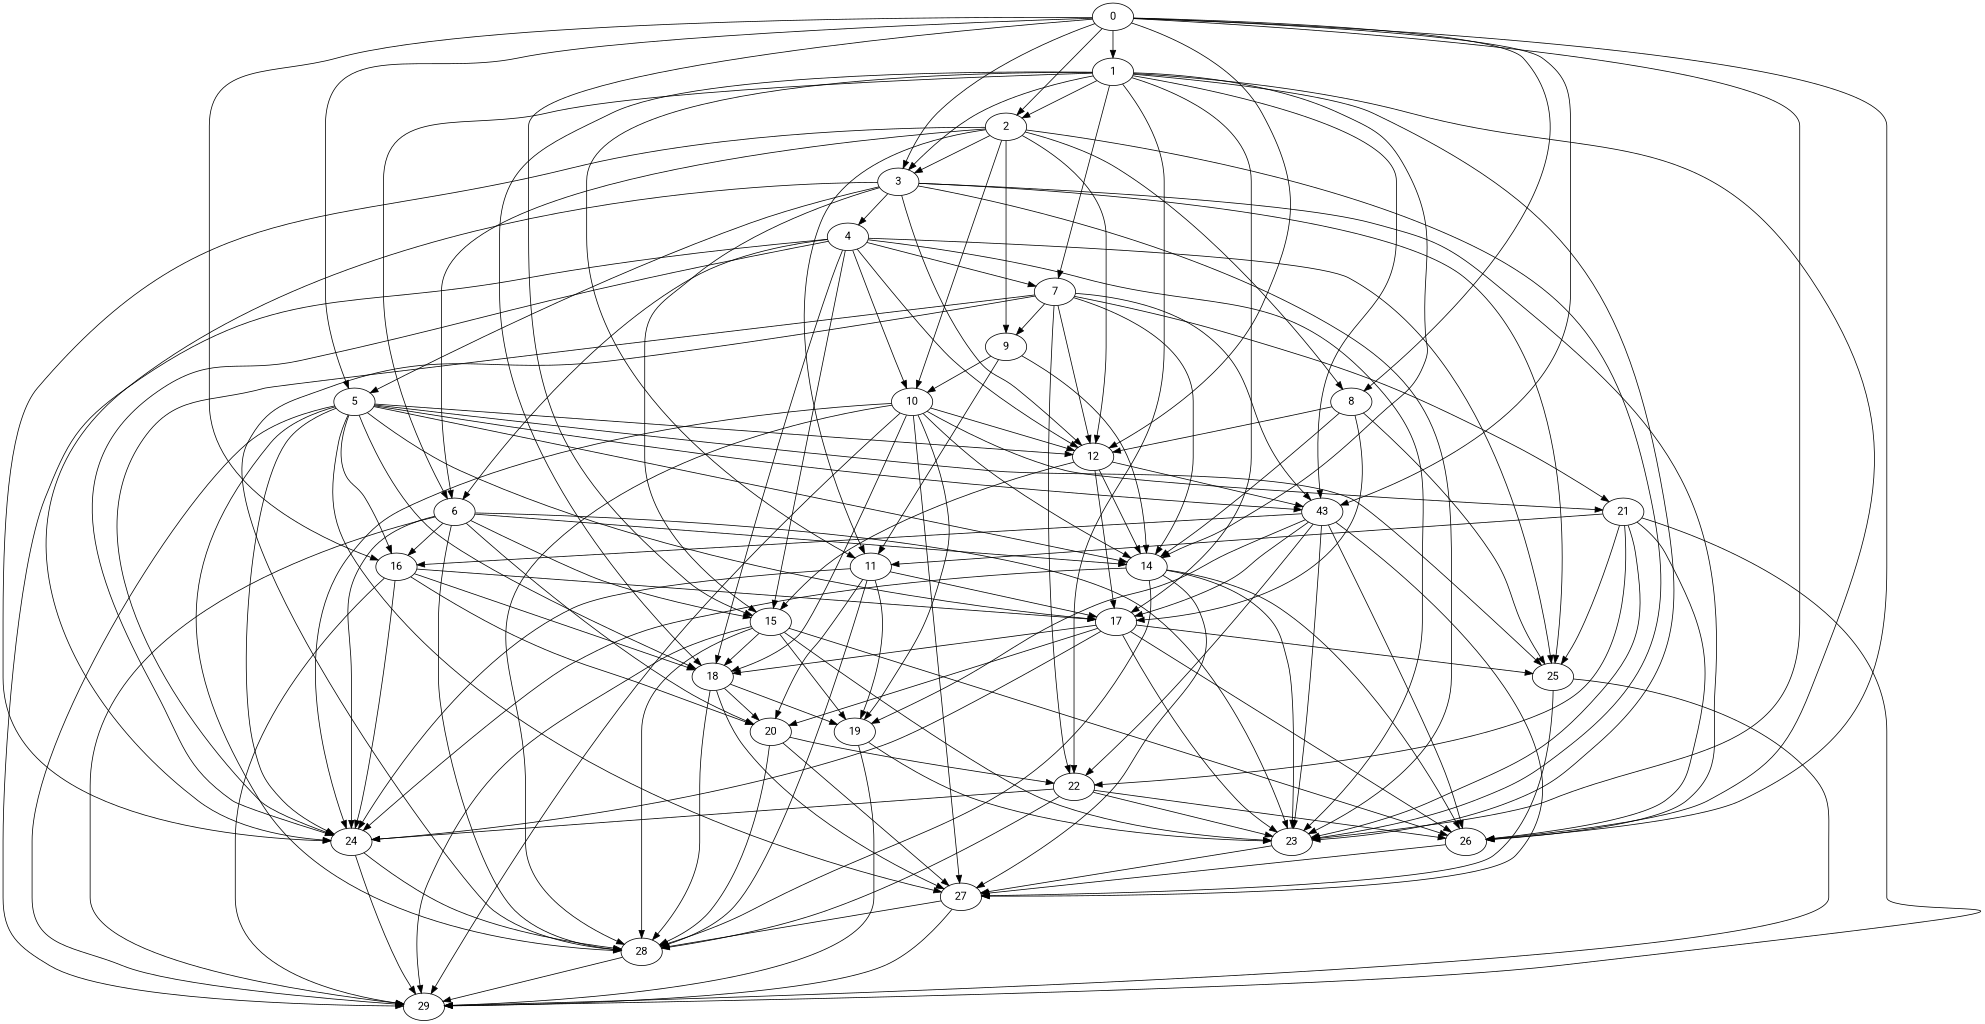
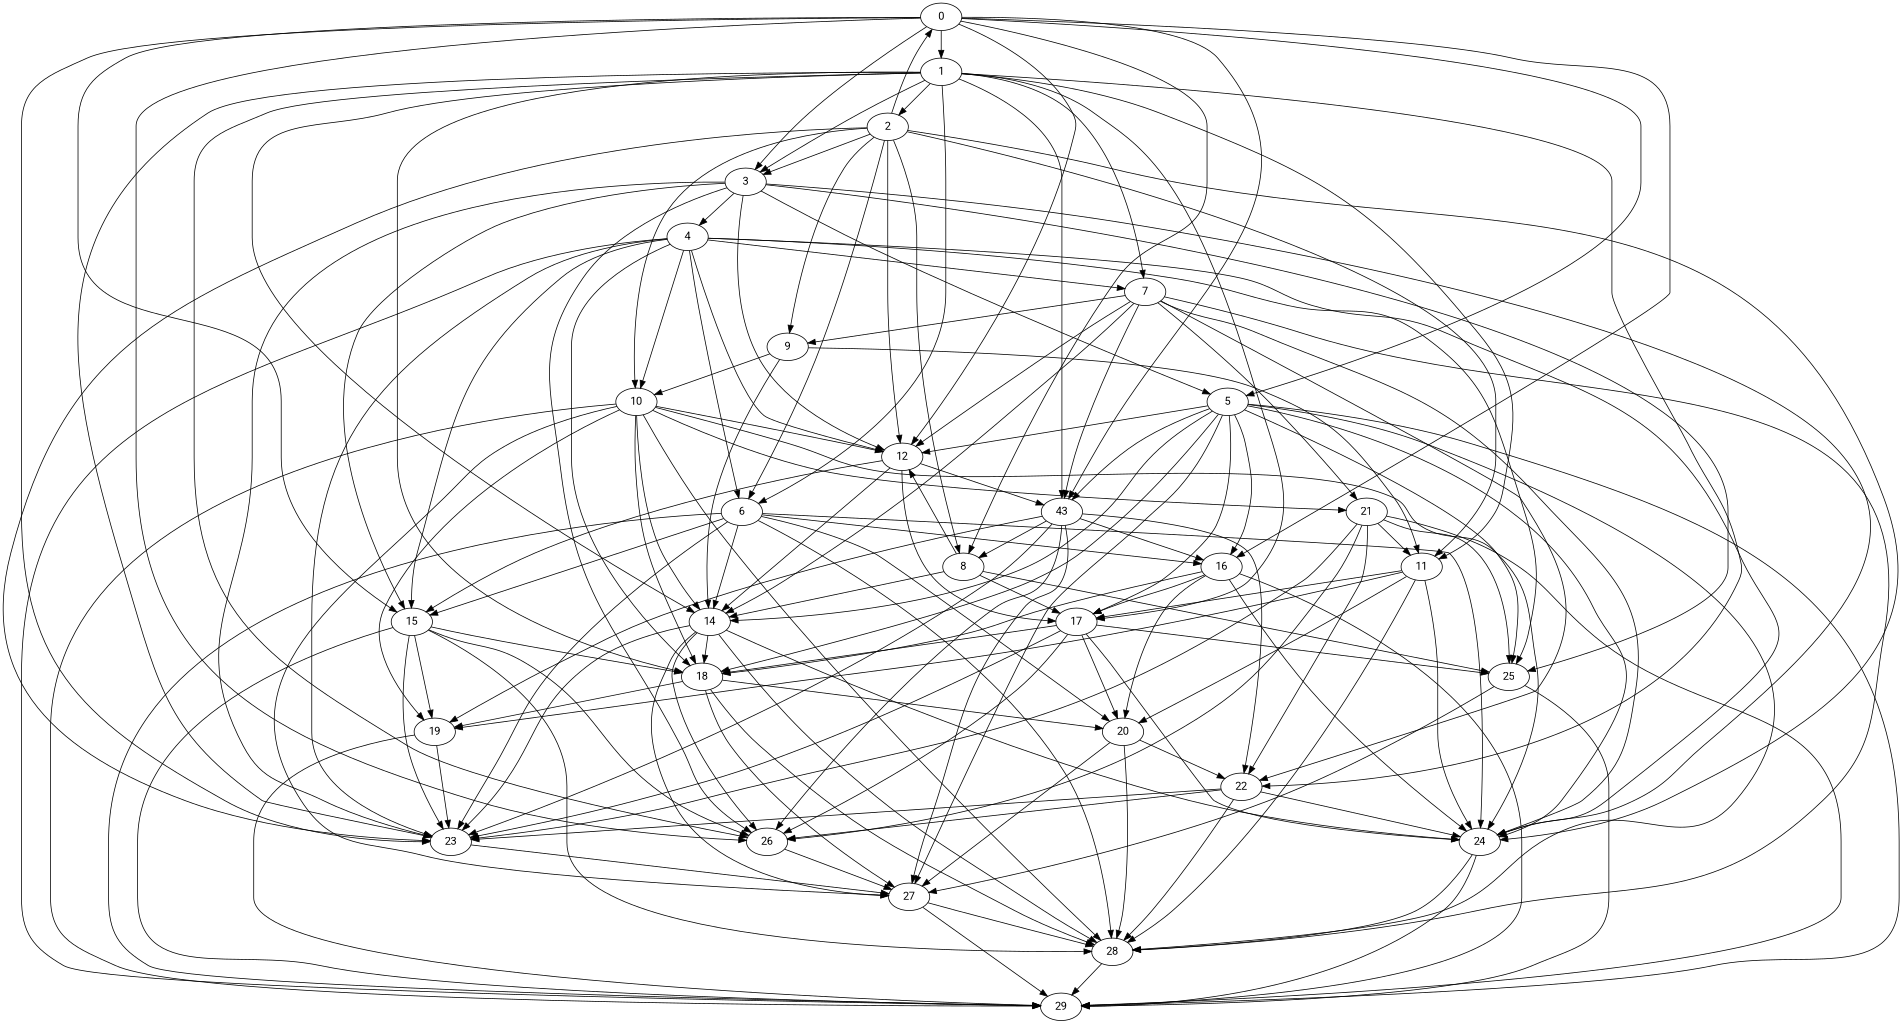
(1064, 67) -> (904, 79)
(1231, 579) -> (1016, 537)
none -> (707, 645)
